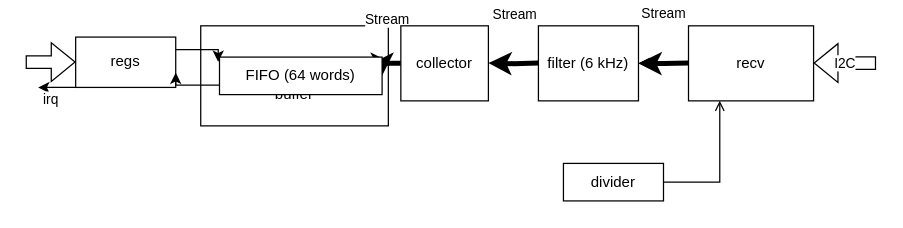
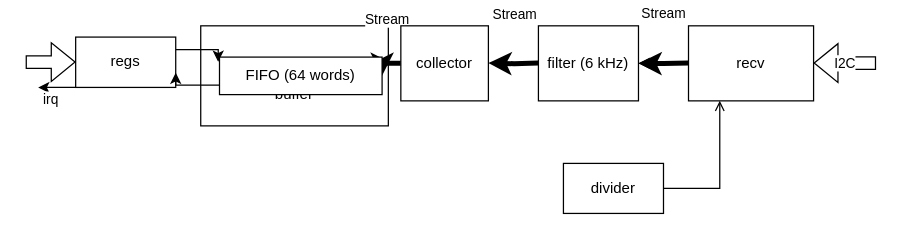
(613, 182) -> (613, 188)
